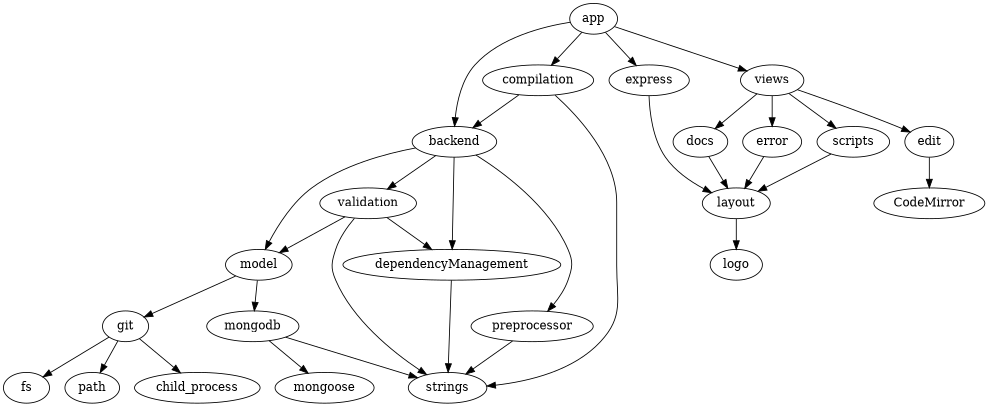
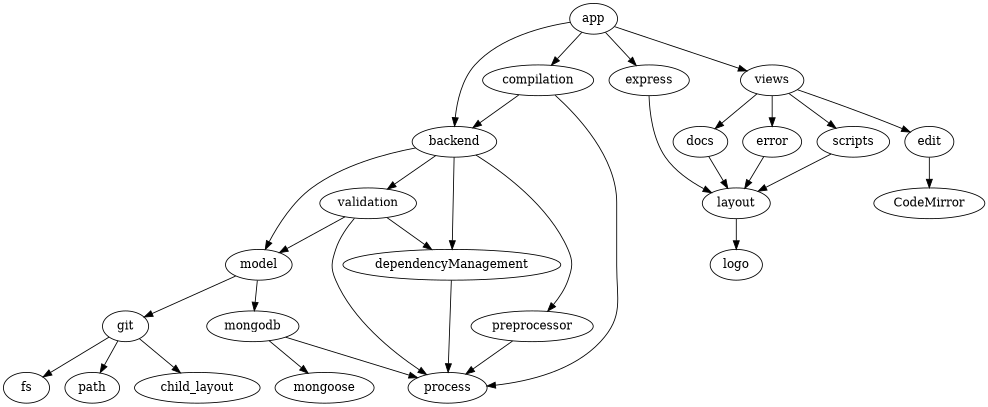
(197, 388) -> (197, 388)
(448, 388) -> (448, 388)
